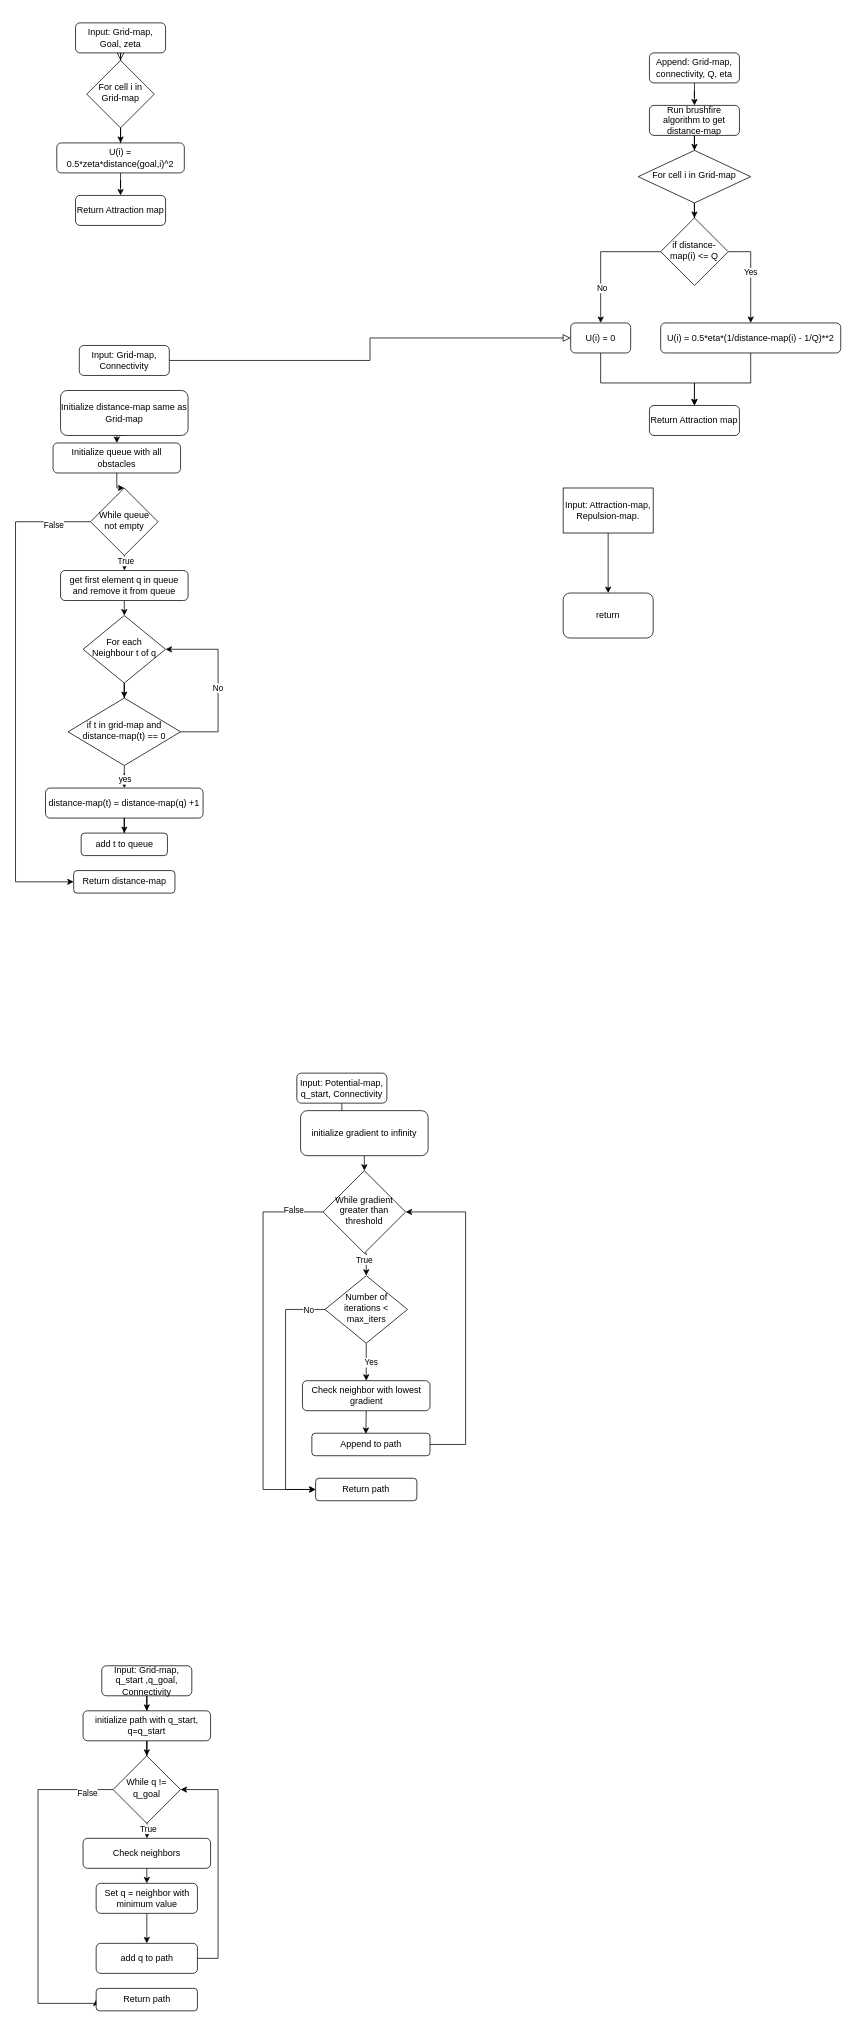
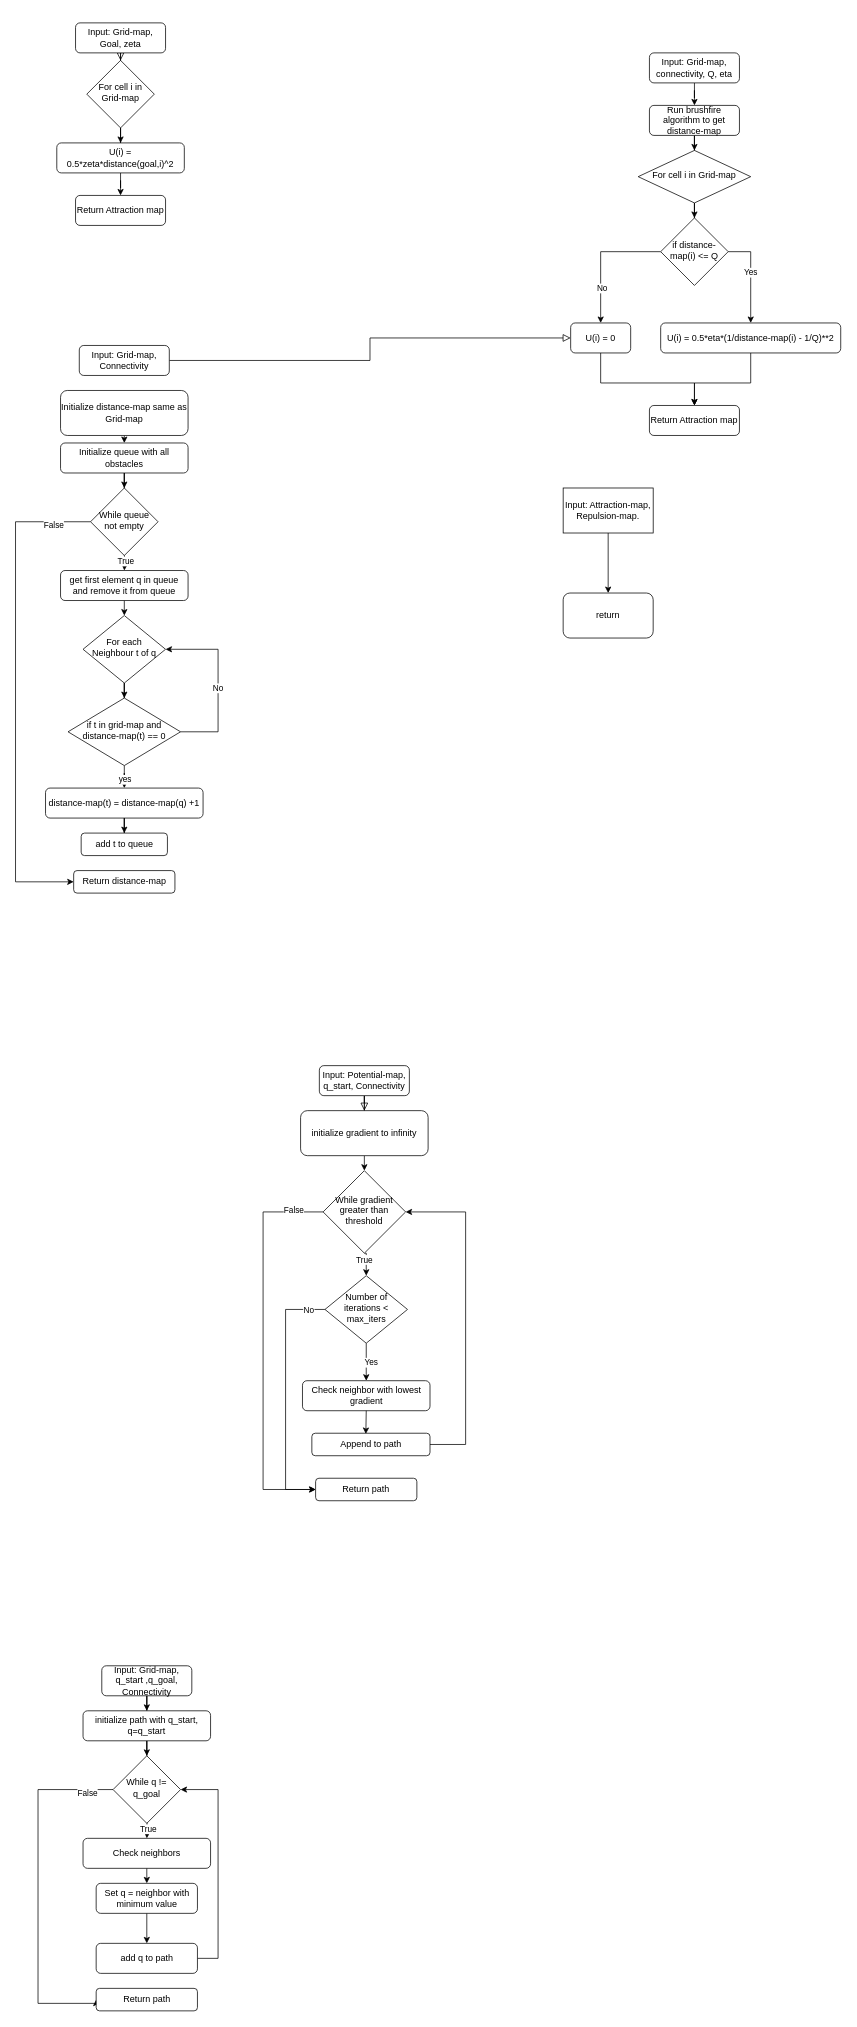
(694, 68) -> (694, 68)
(117, 458) -> (124, 458)
(342, 1088) -> (364, 1080)
